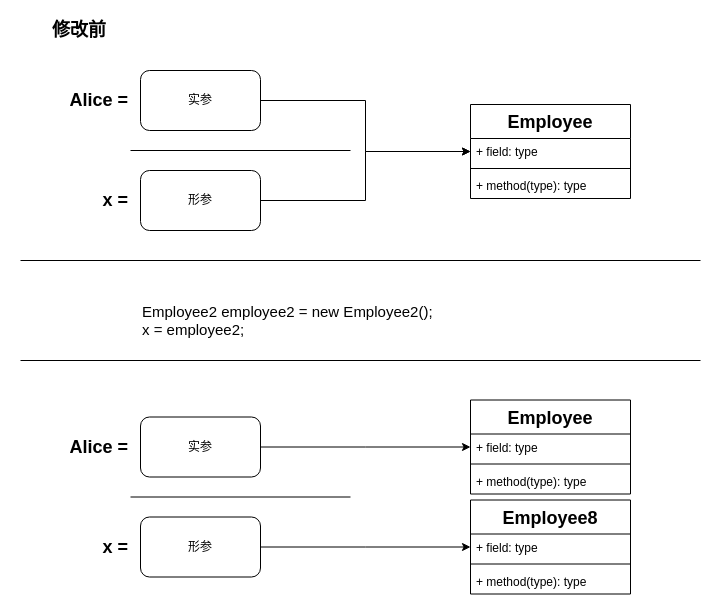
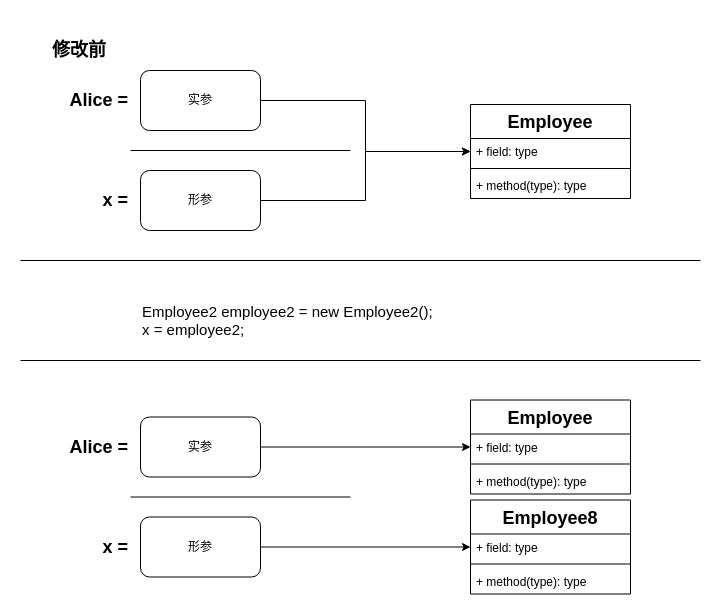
(91, 31) -> (91, 51)
